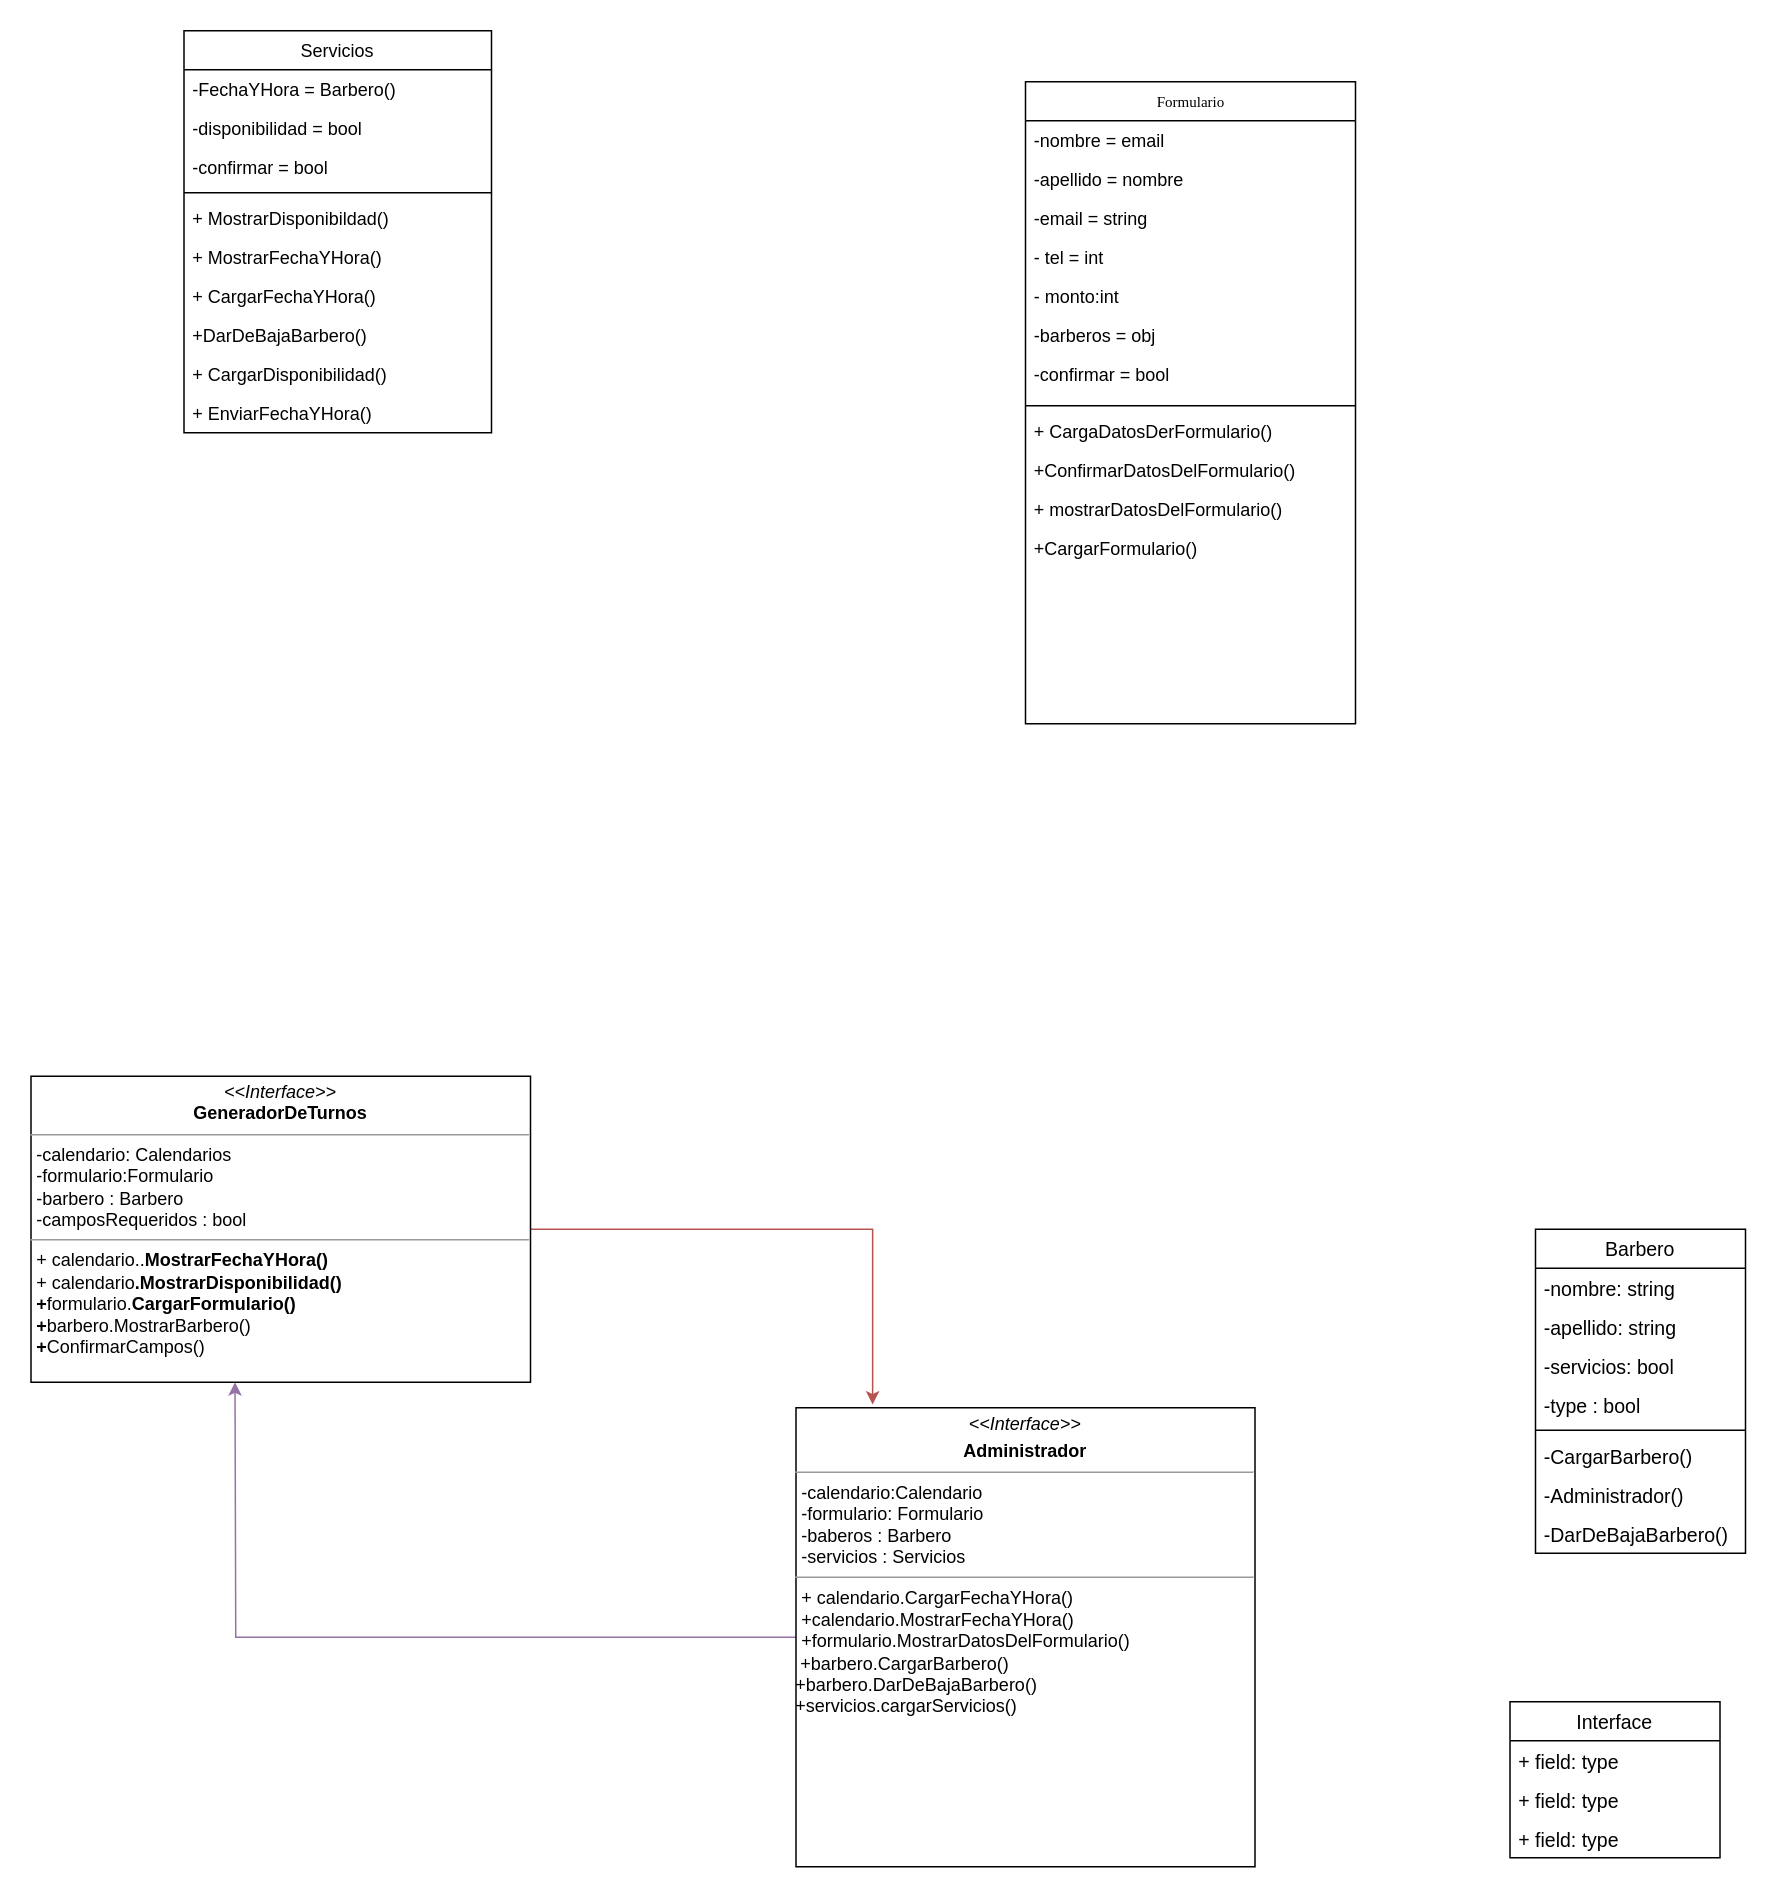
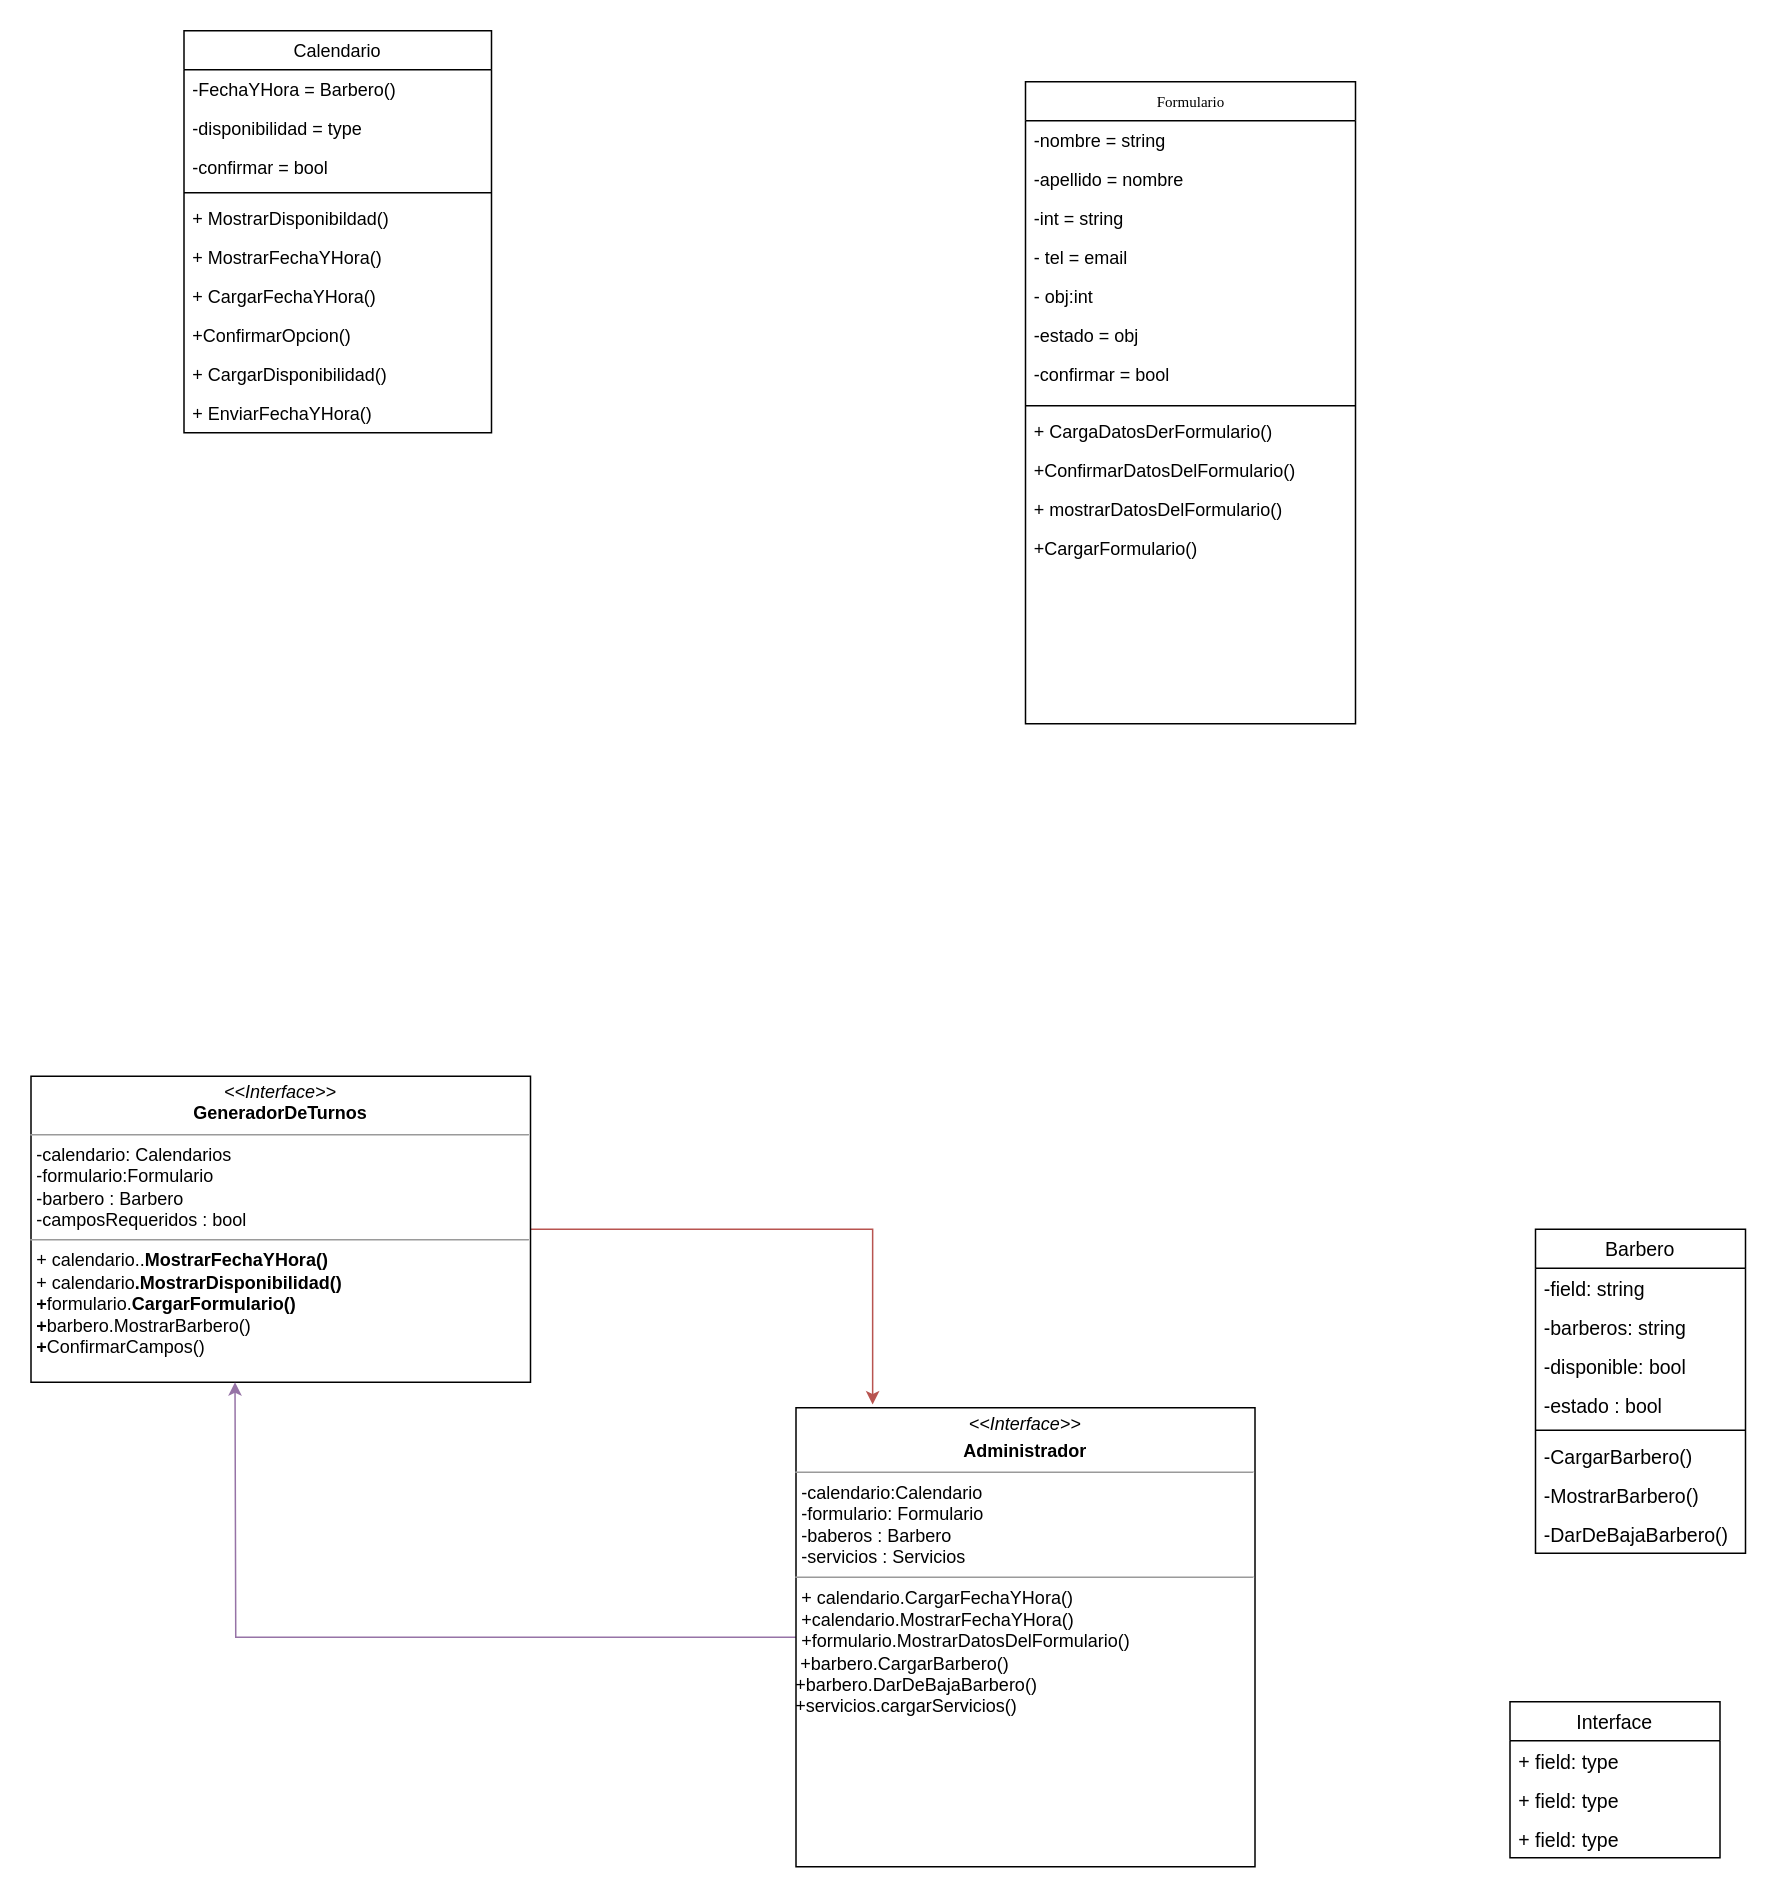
(337, 51) -> (337, 51)
(284, 129) -> (287, 129)
(1100, 142) -> (1108, 142)
(1098, 220) -> (1090, 220)
(1077, 258) -> (1085, 258)
(1082, 297) -> (1072, 297)
(288, 336) -> (278, 336)
(1104, 336) -> (1094, 336)
(1618, 1290) -> (1607, 1290)
(1621, 1329) -> (1629, 1329)
(1618, 1368) -> (1621, 1368)
(1599, 1407) -> (1610, 1407)
(1626, 1497) -> (1636, 1497)
